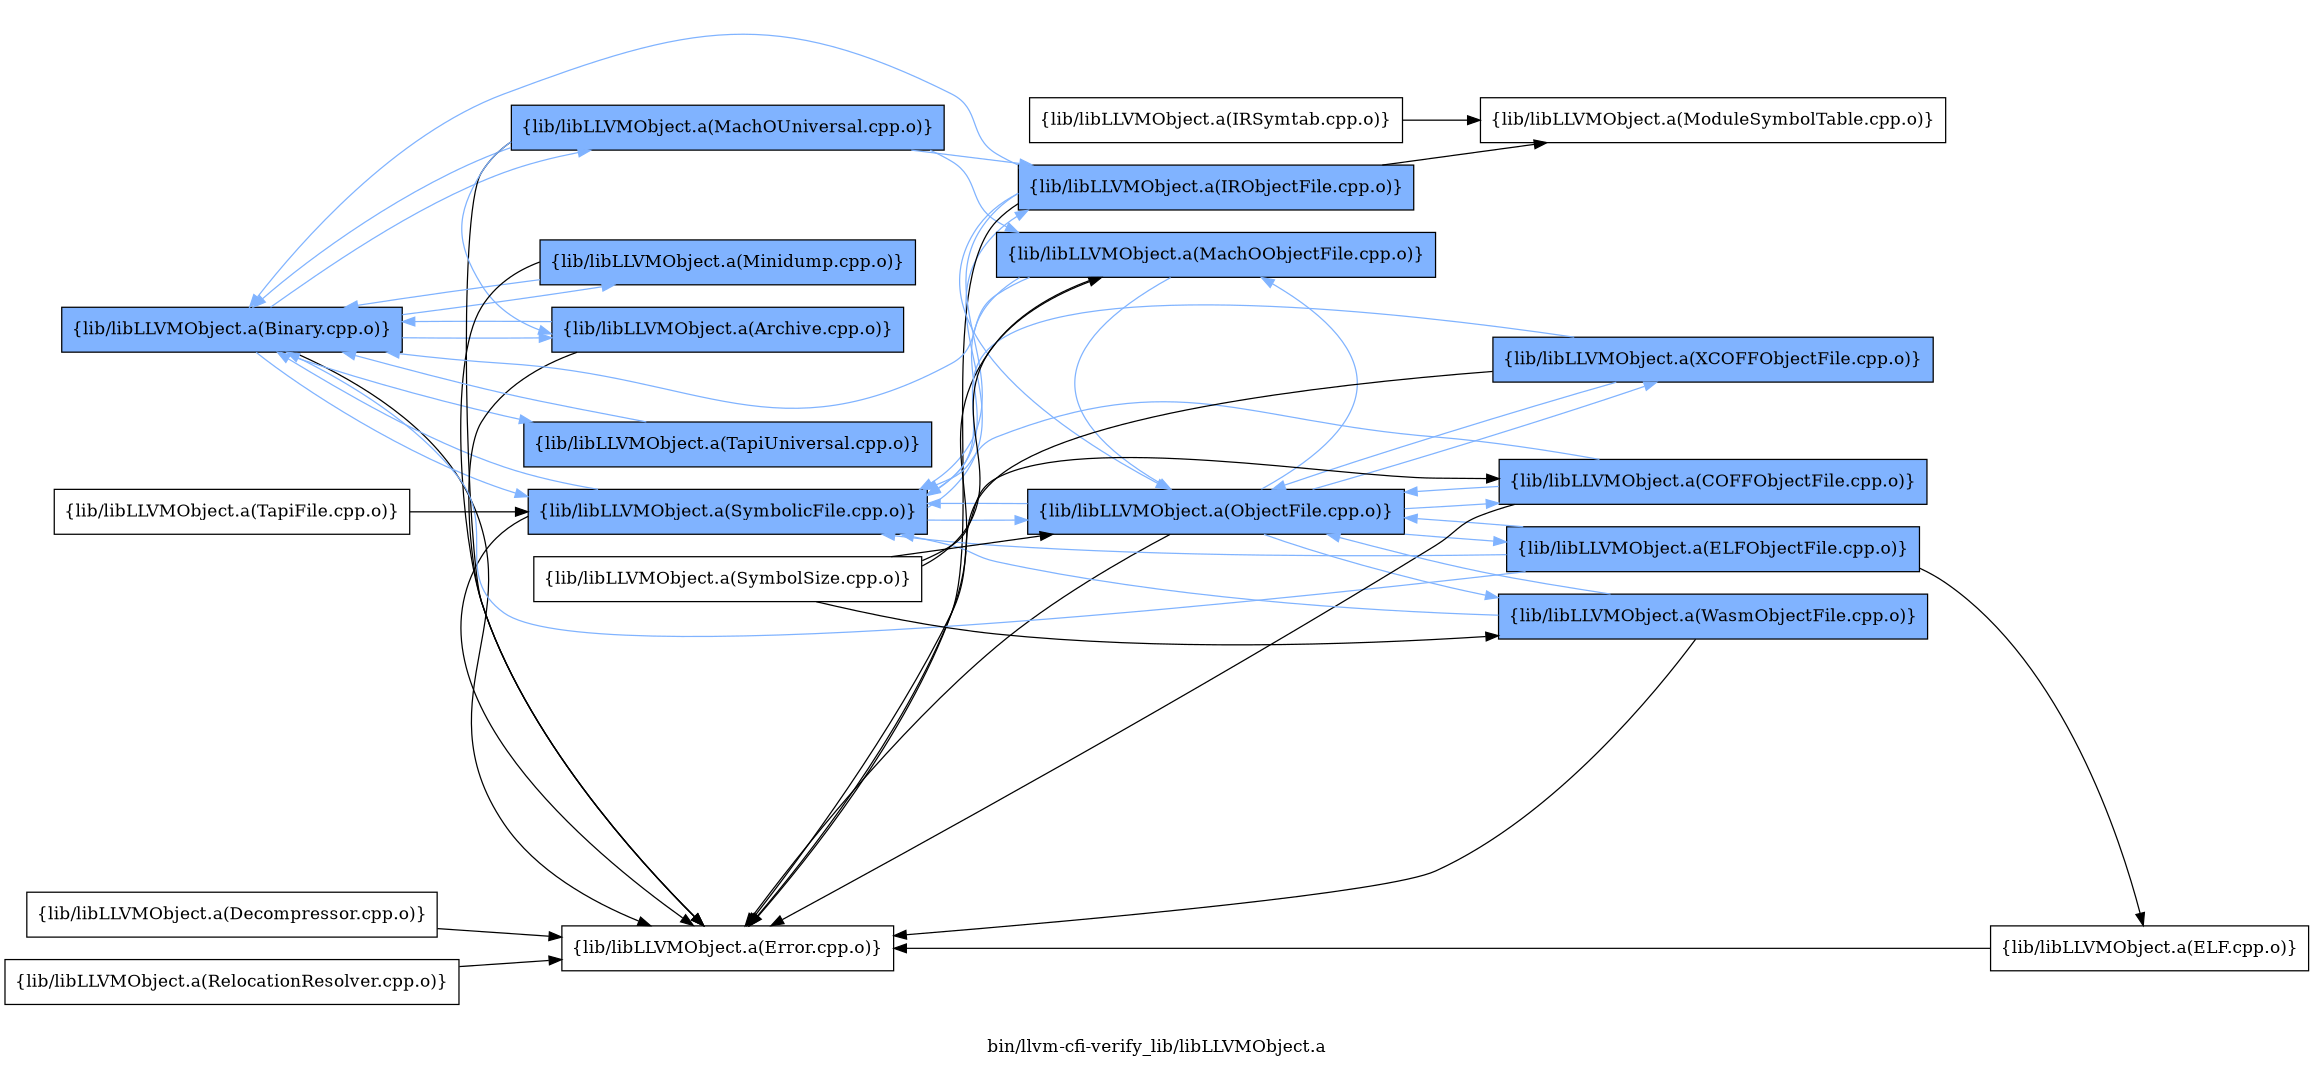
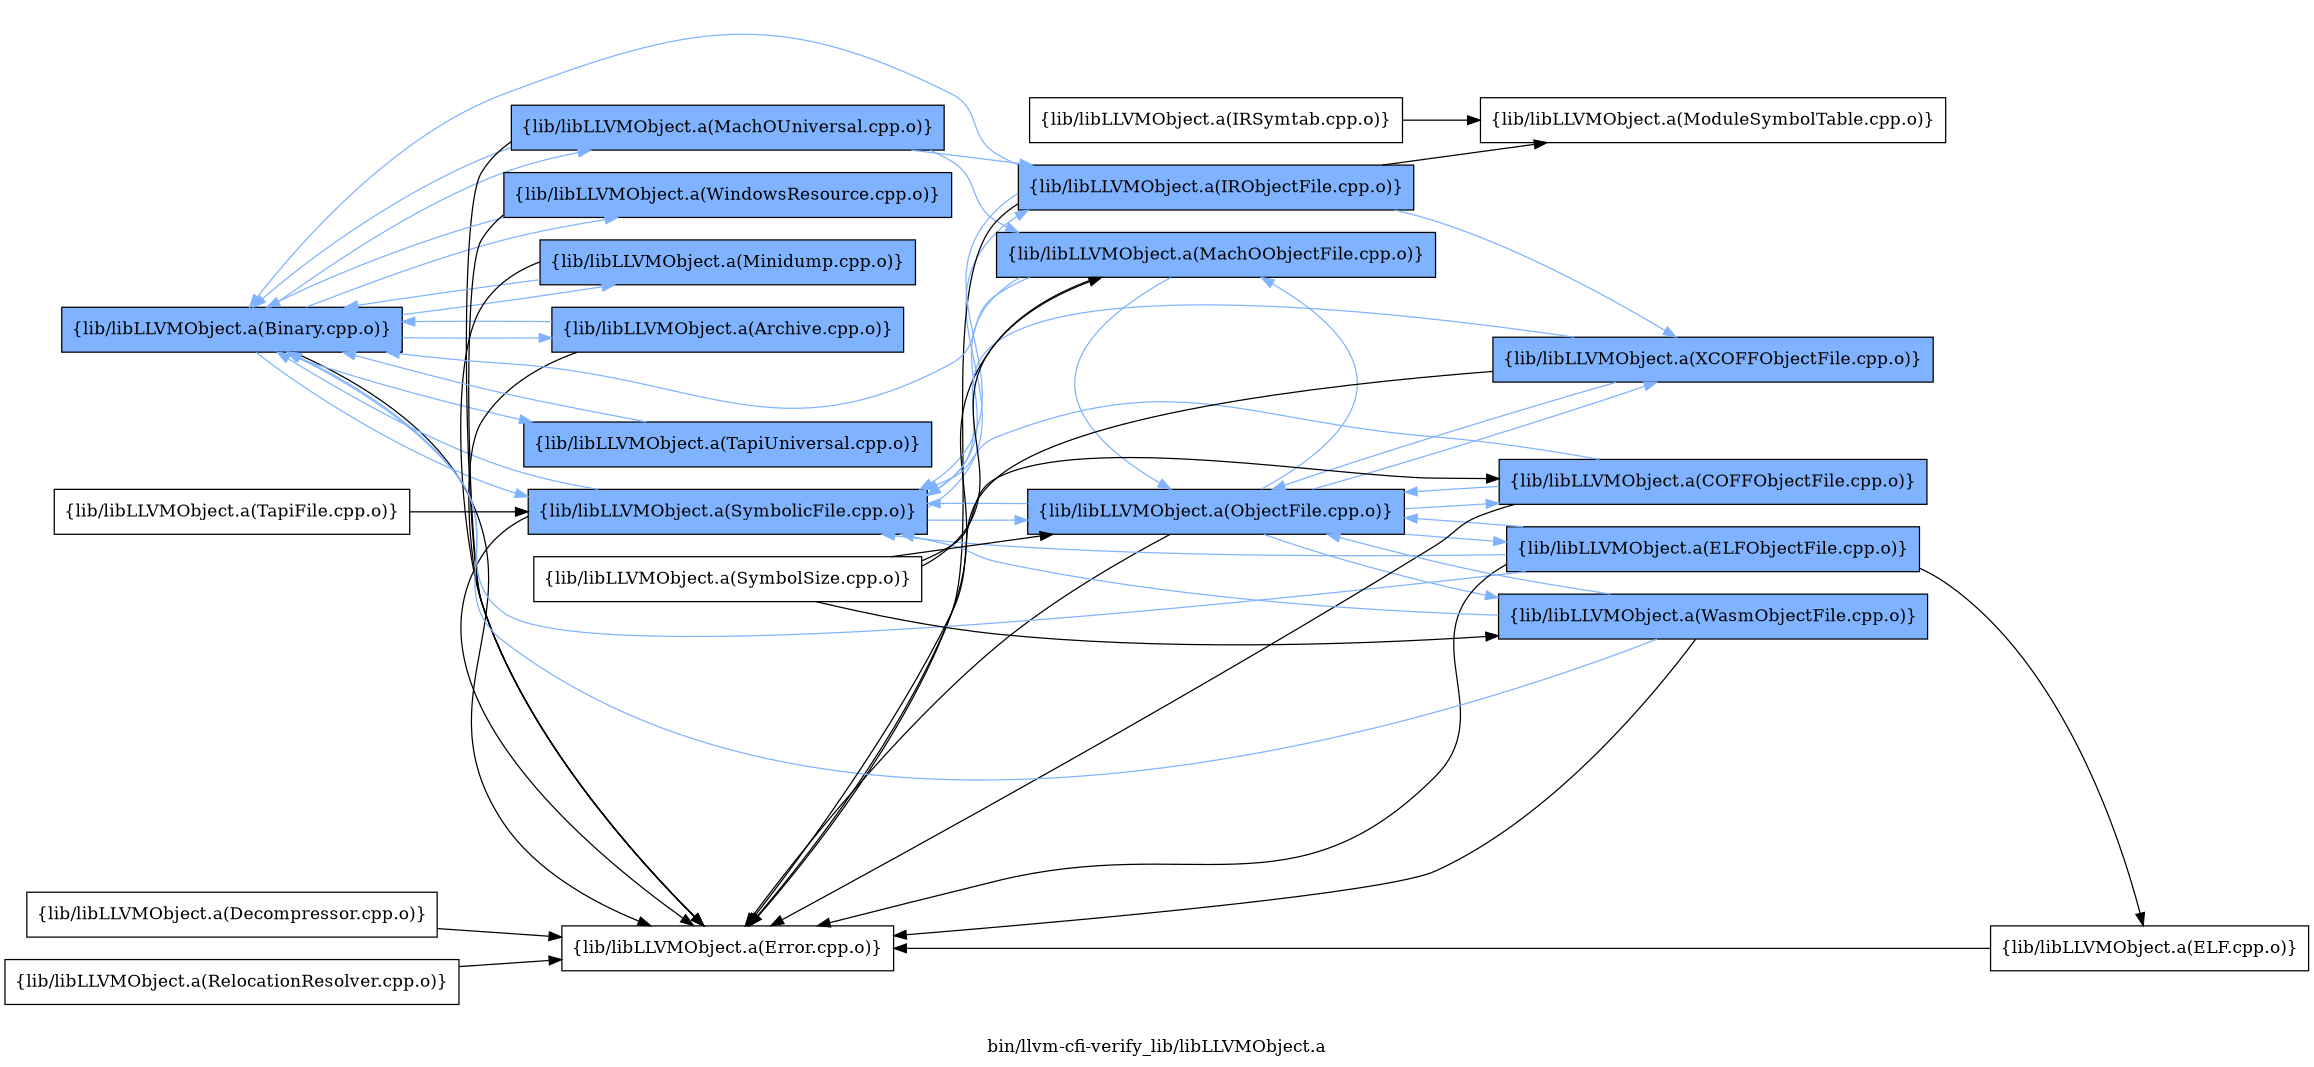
none -> (728, 195)
(462, 233) -> none
(996, 363) -> (1534, 261)
none -> (887, 773)
none -> (1261, 862)
